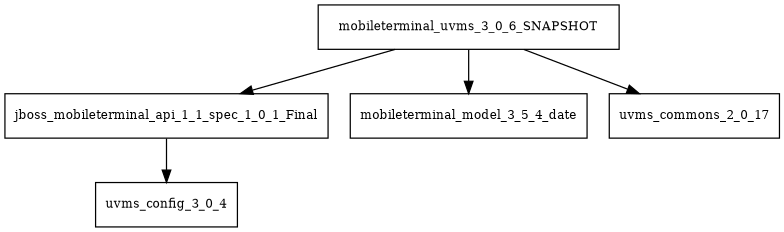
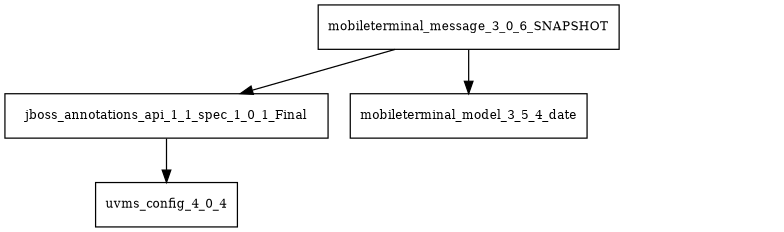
(469, 27) -> (469, 27)
(166, 116) -> (166, 116)
(694, 116) -> none
(166, 205) -> (166, 205)
